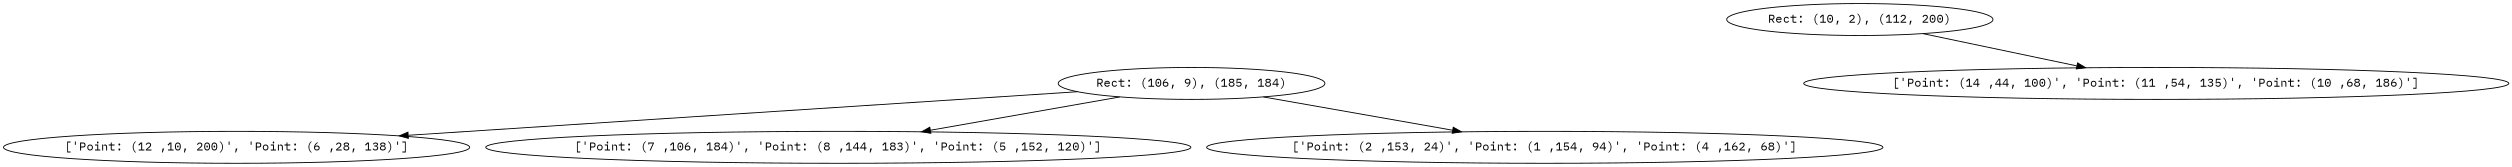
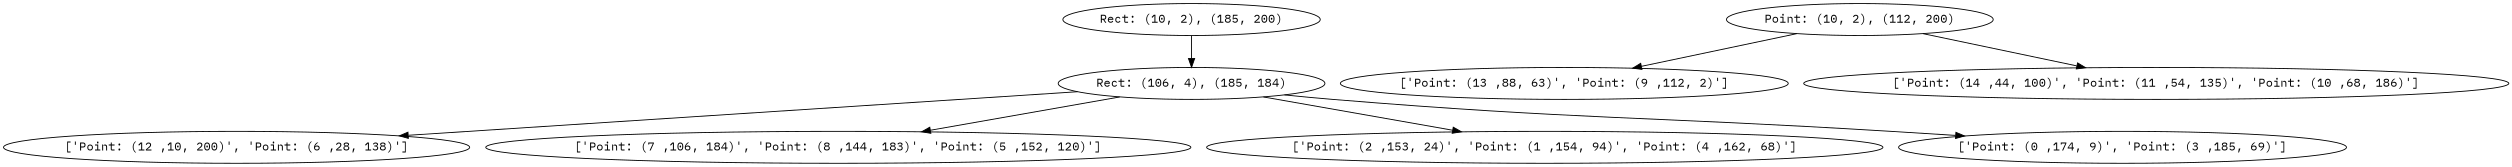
none -> (1192, 20)
(1860, 20) -> (1860, 20)
(1192, 83) -> (1192, 83)
none -> (1564, 83)
none -> (2123, 147)
